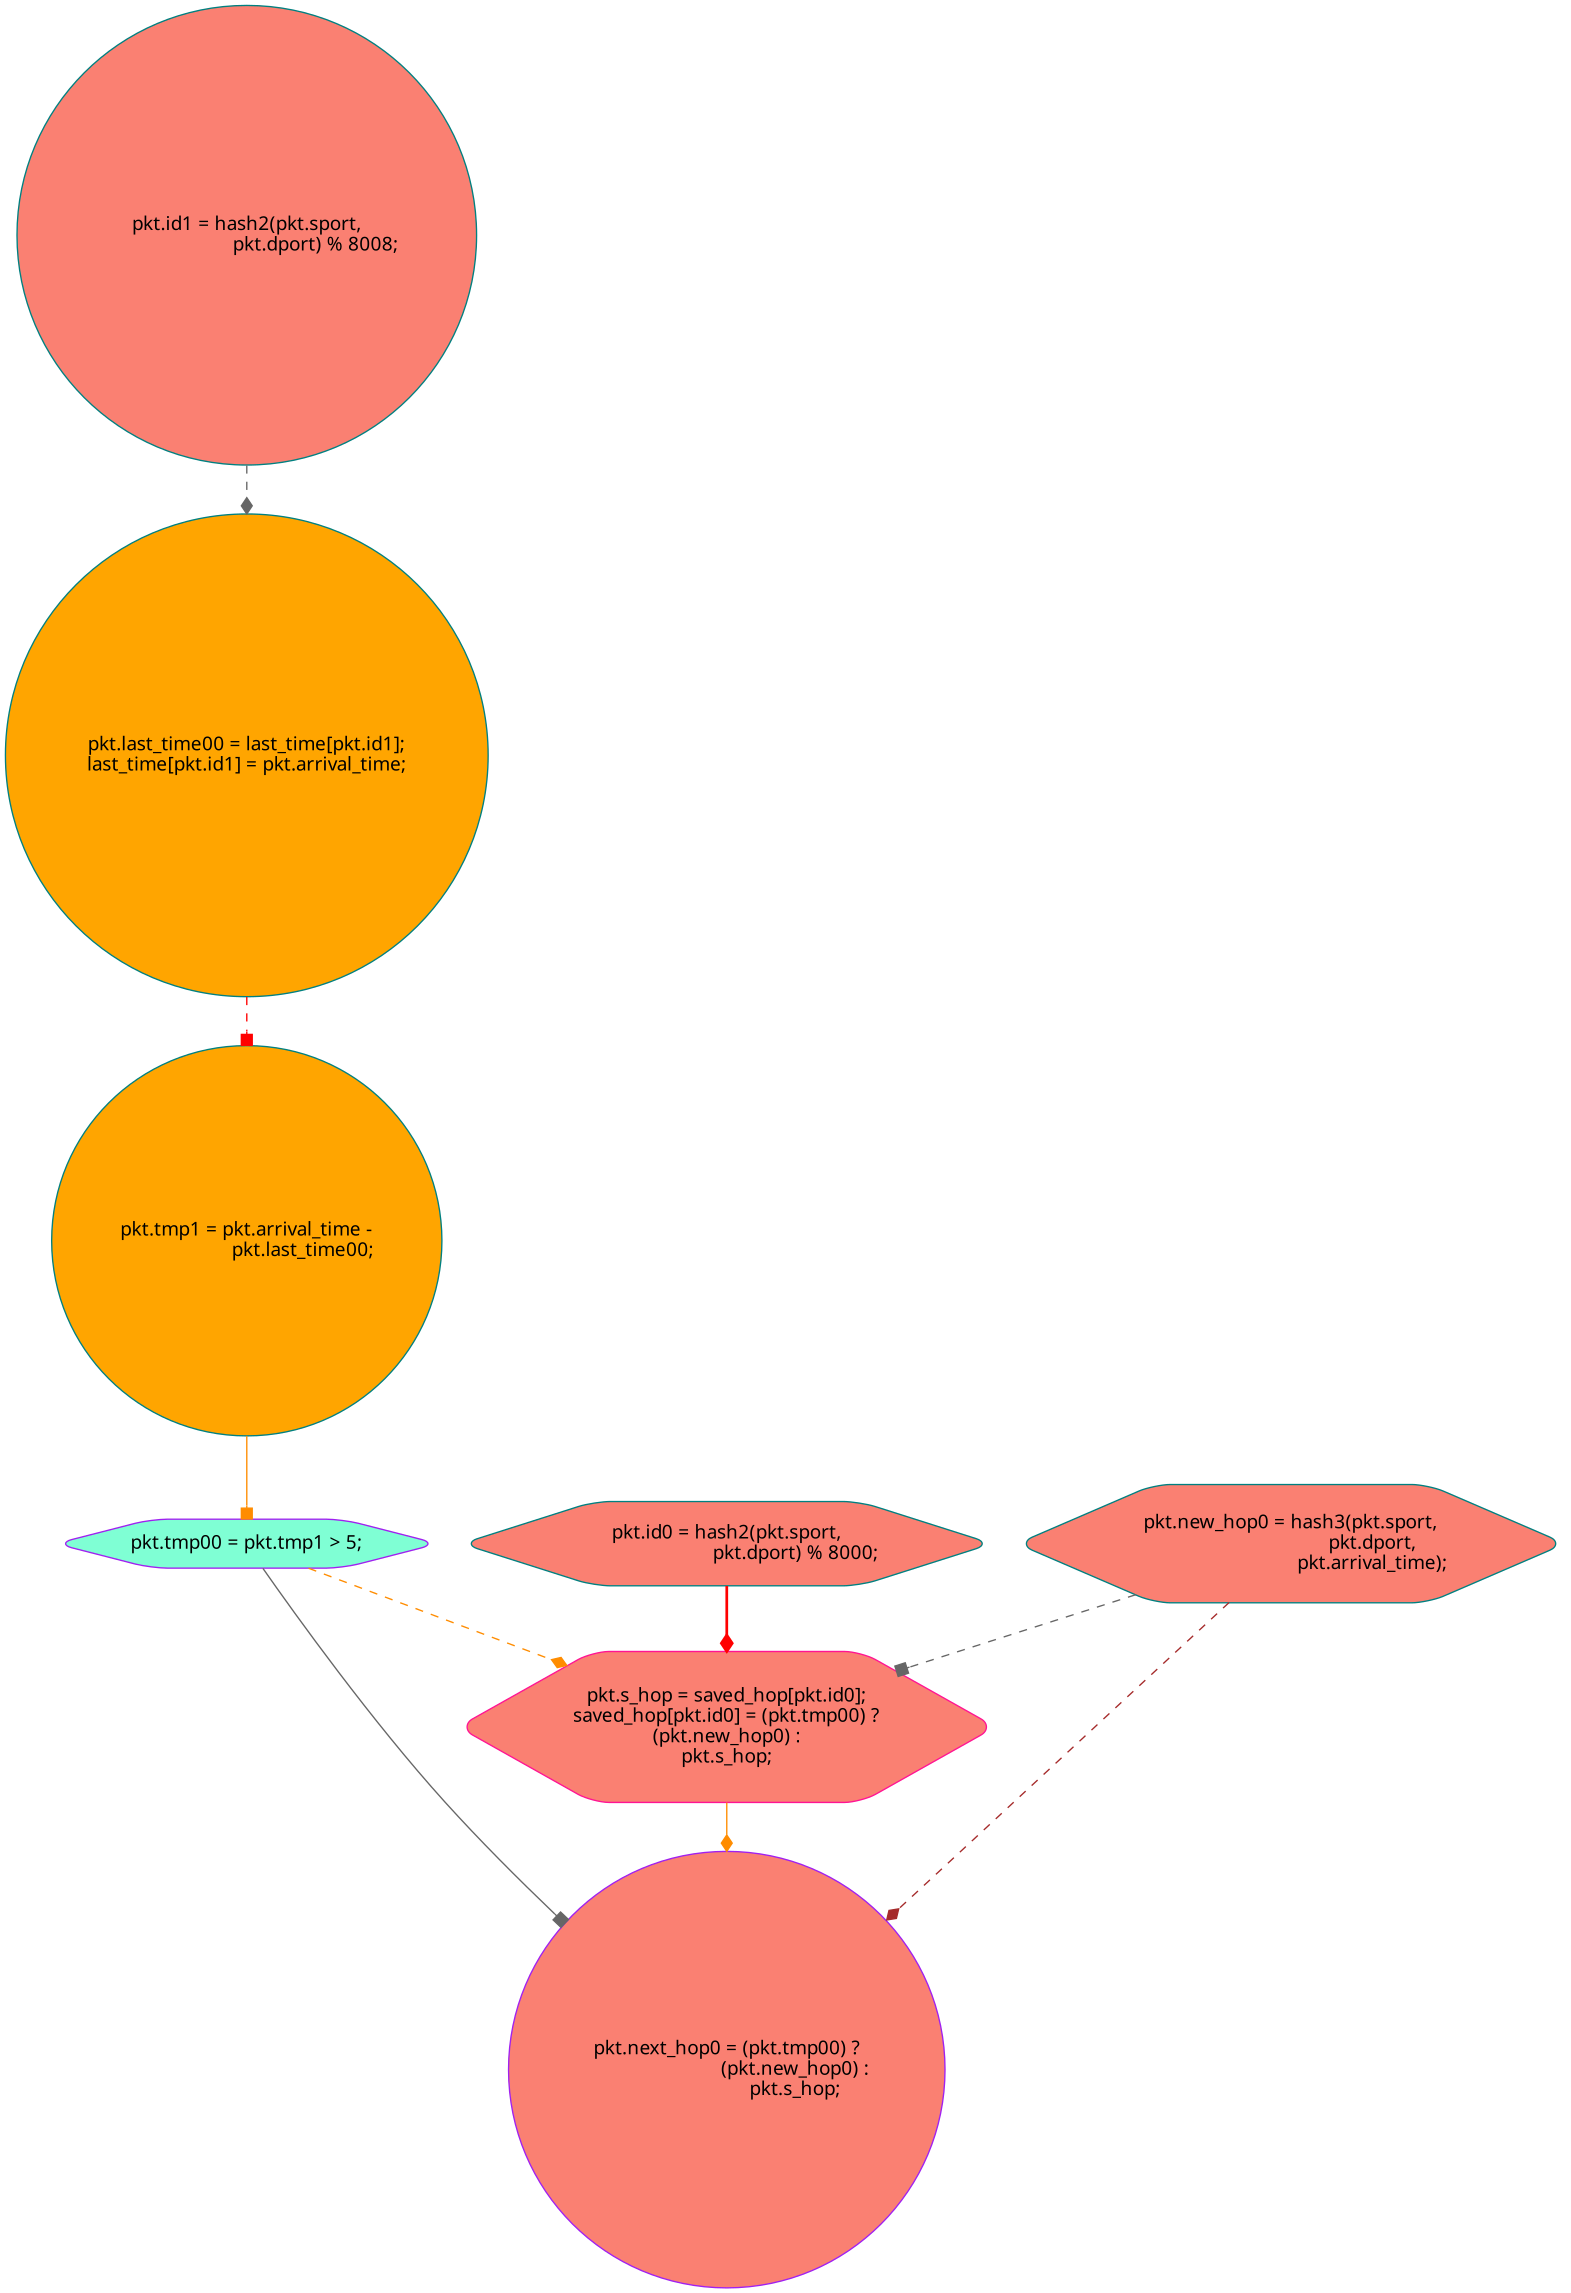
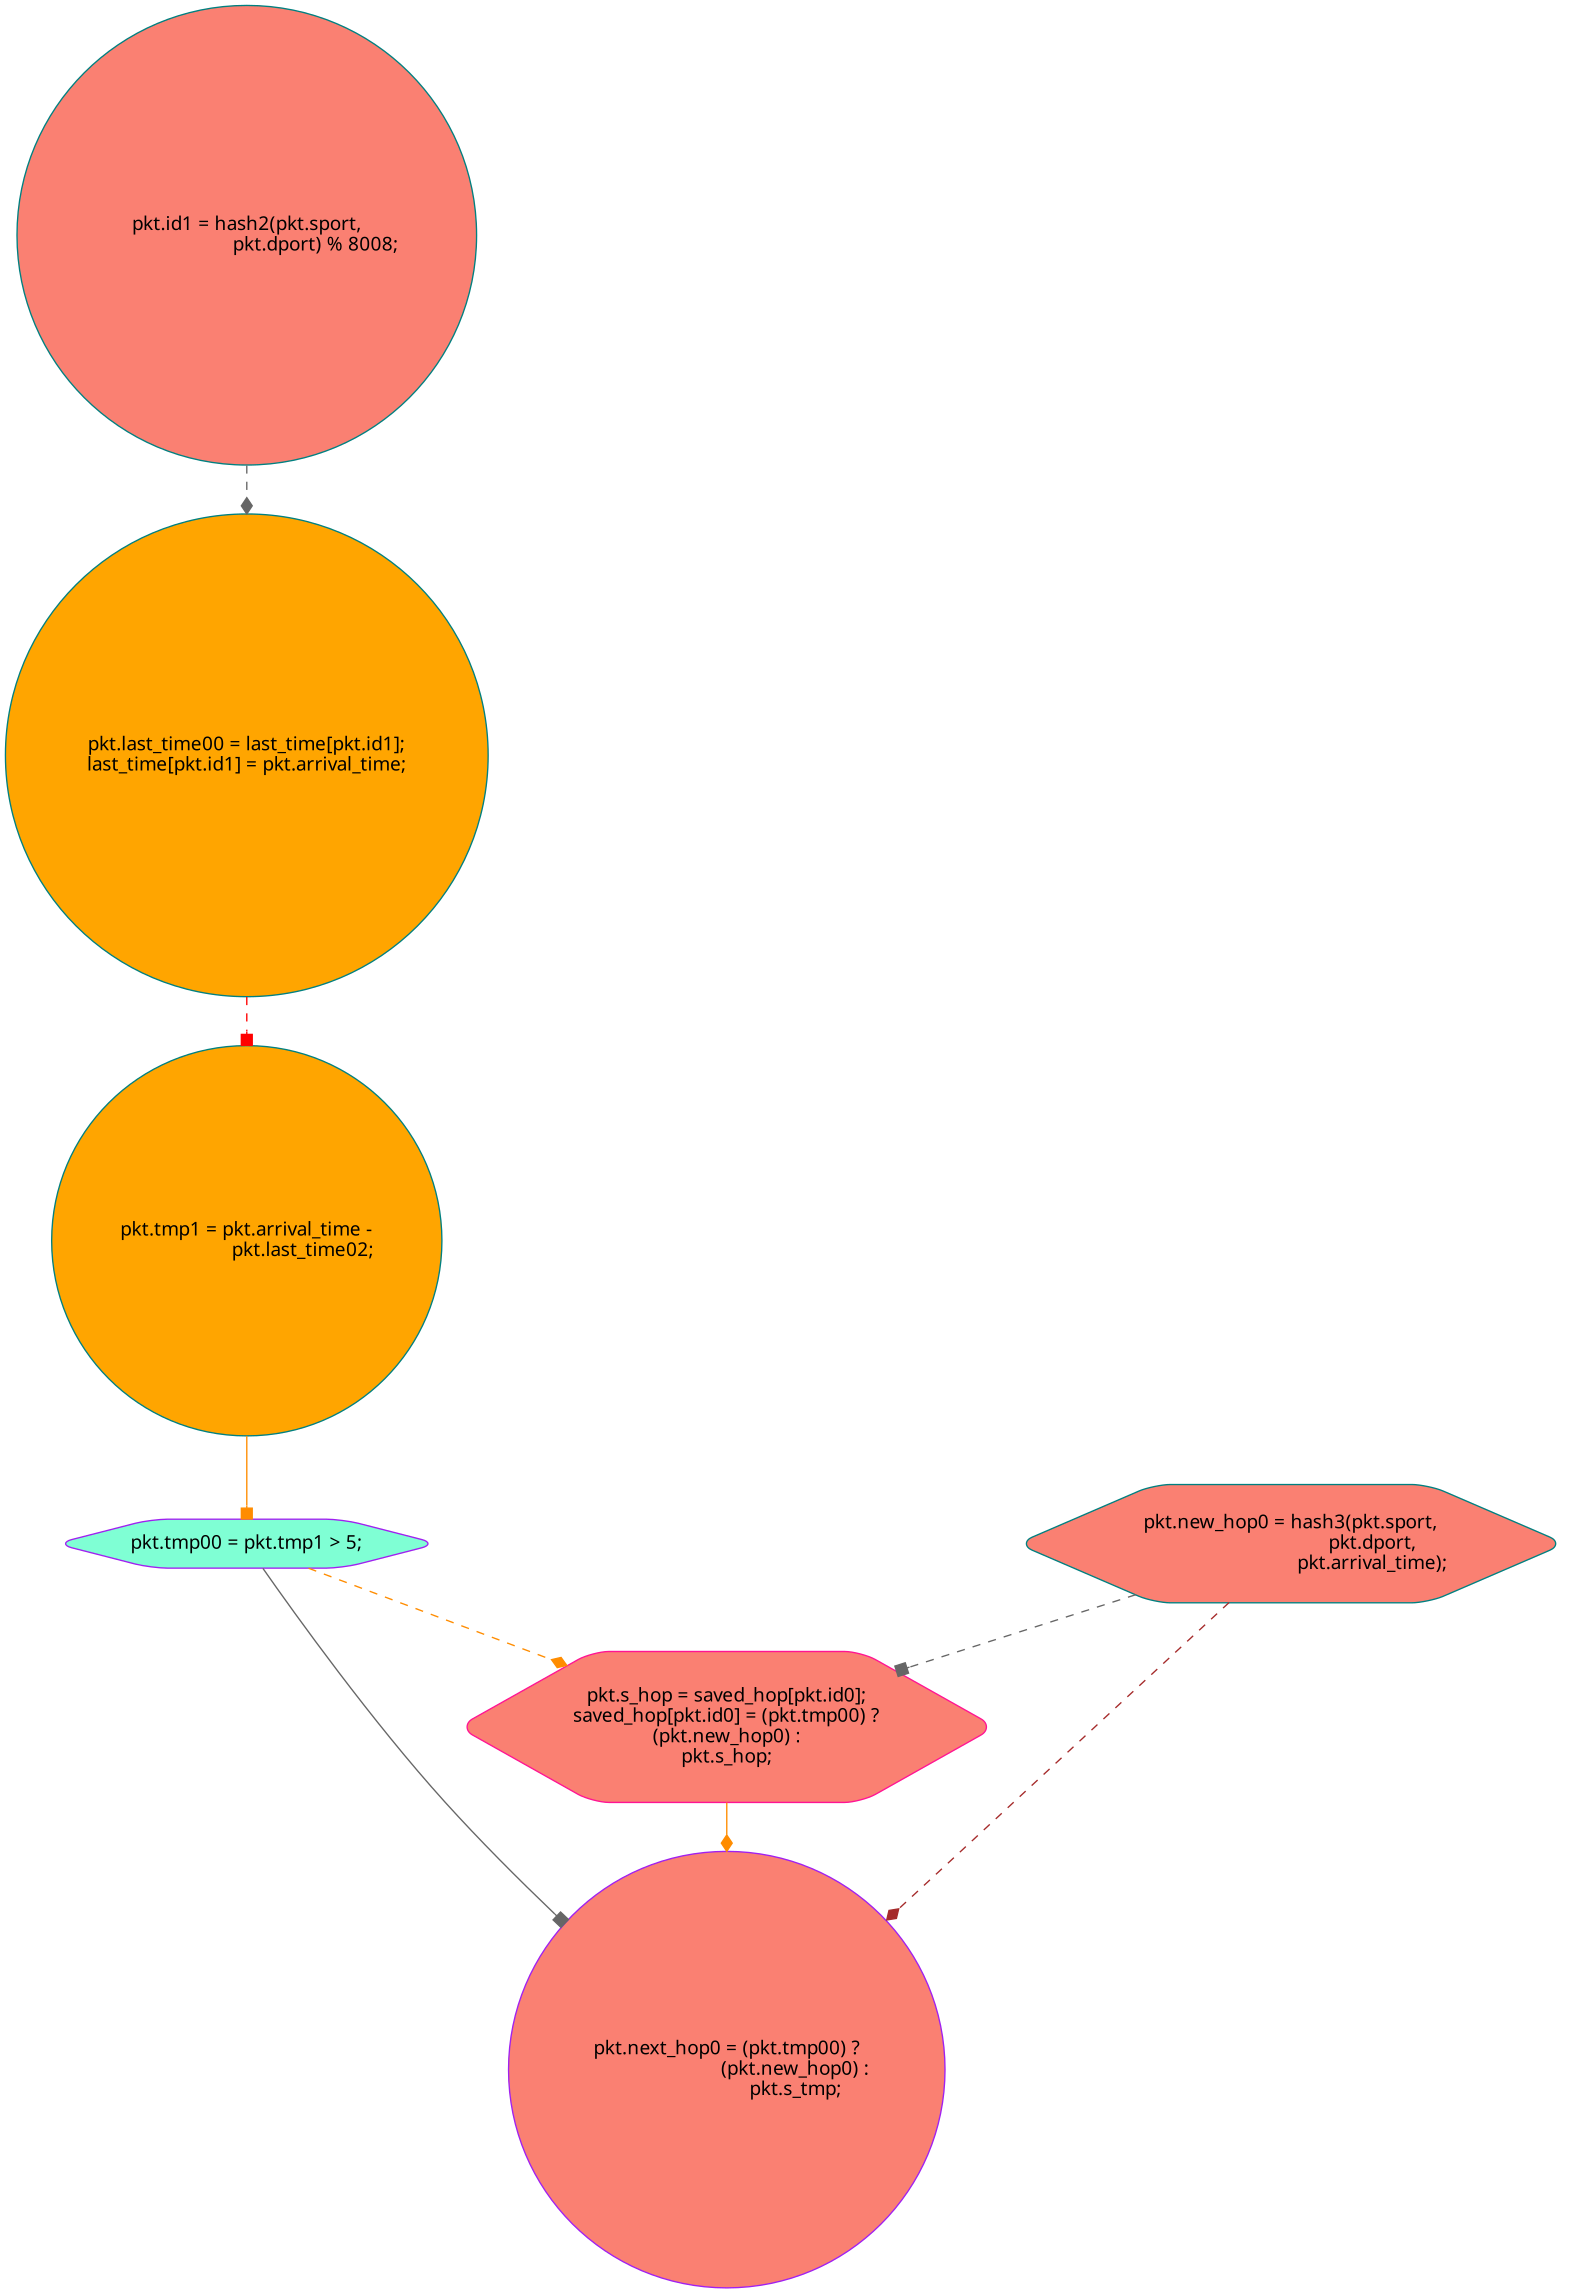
(247, 1241) -> (247, 1241)
(727, 1544) -> none
(727, 2070) -> (727, 2070)
